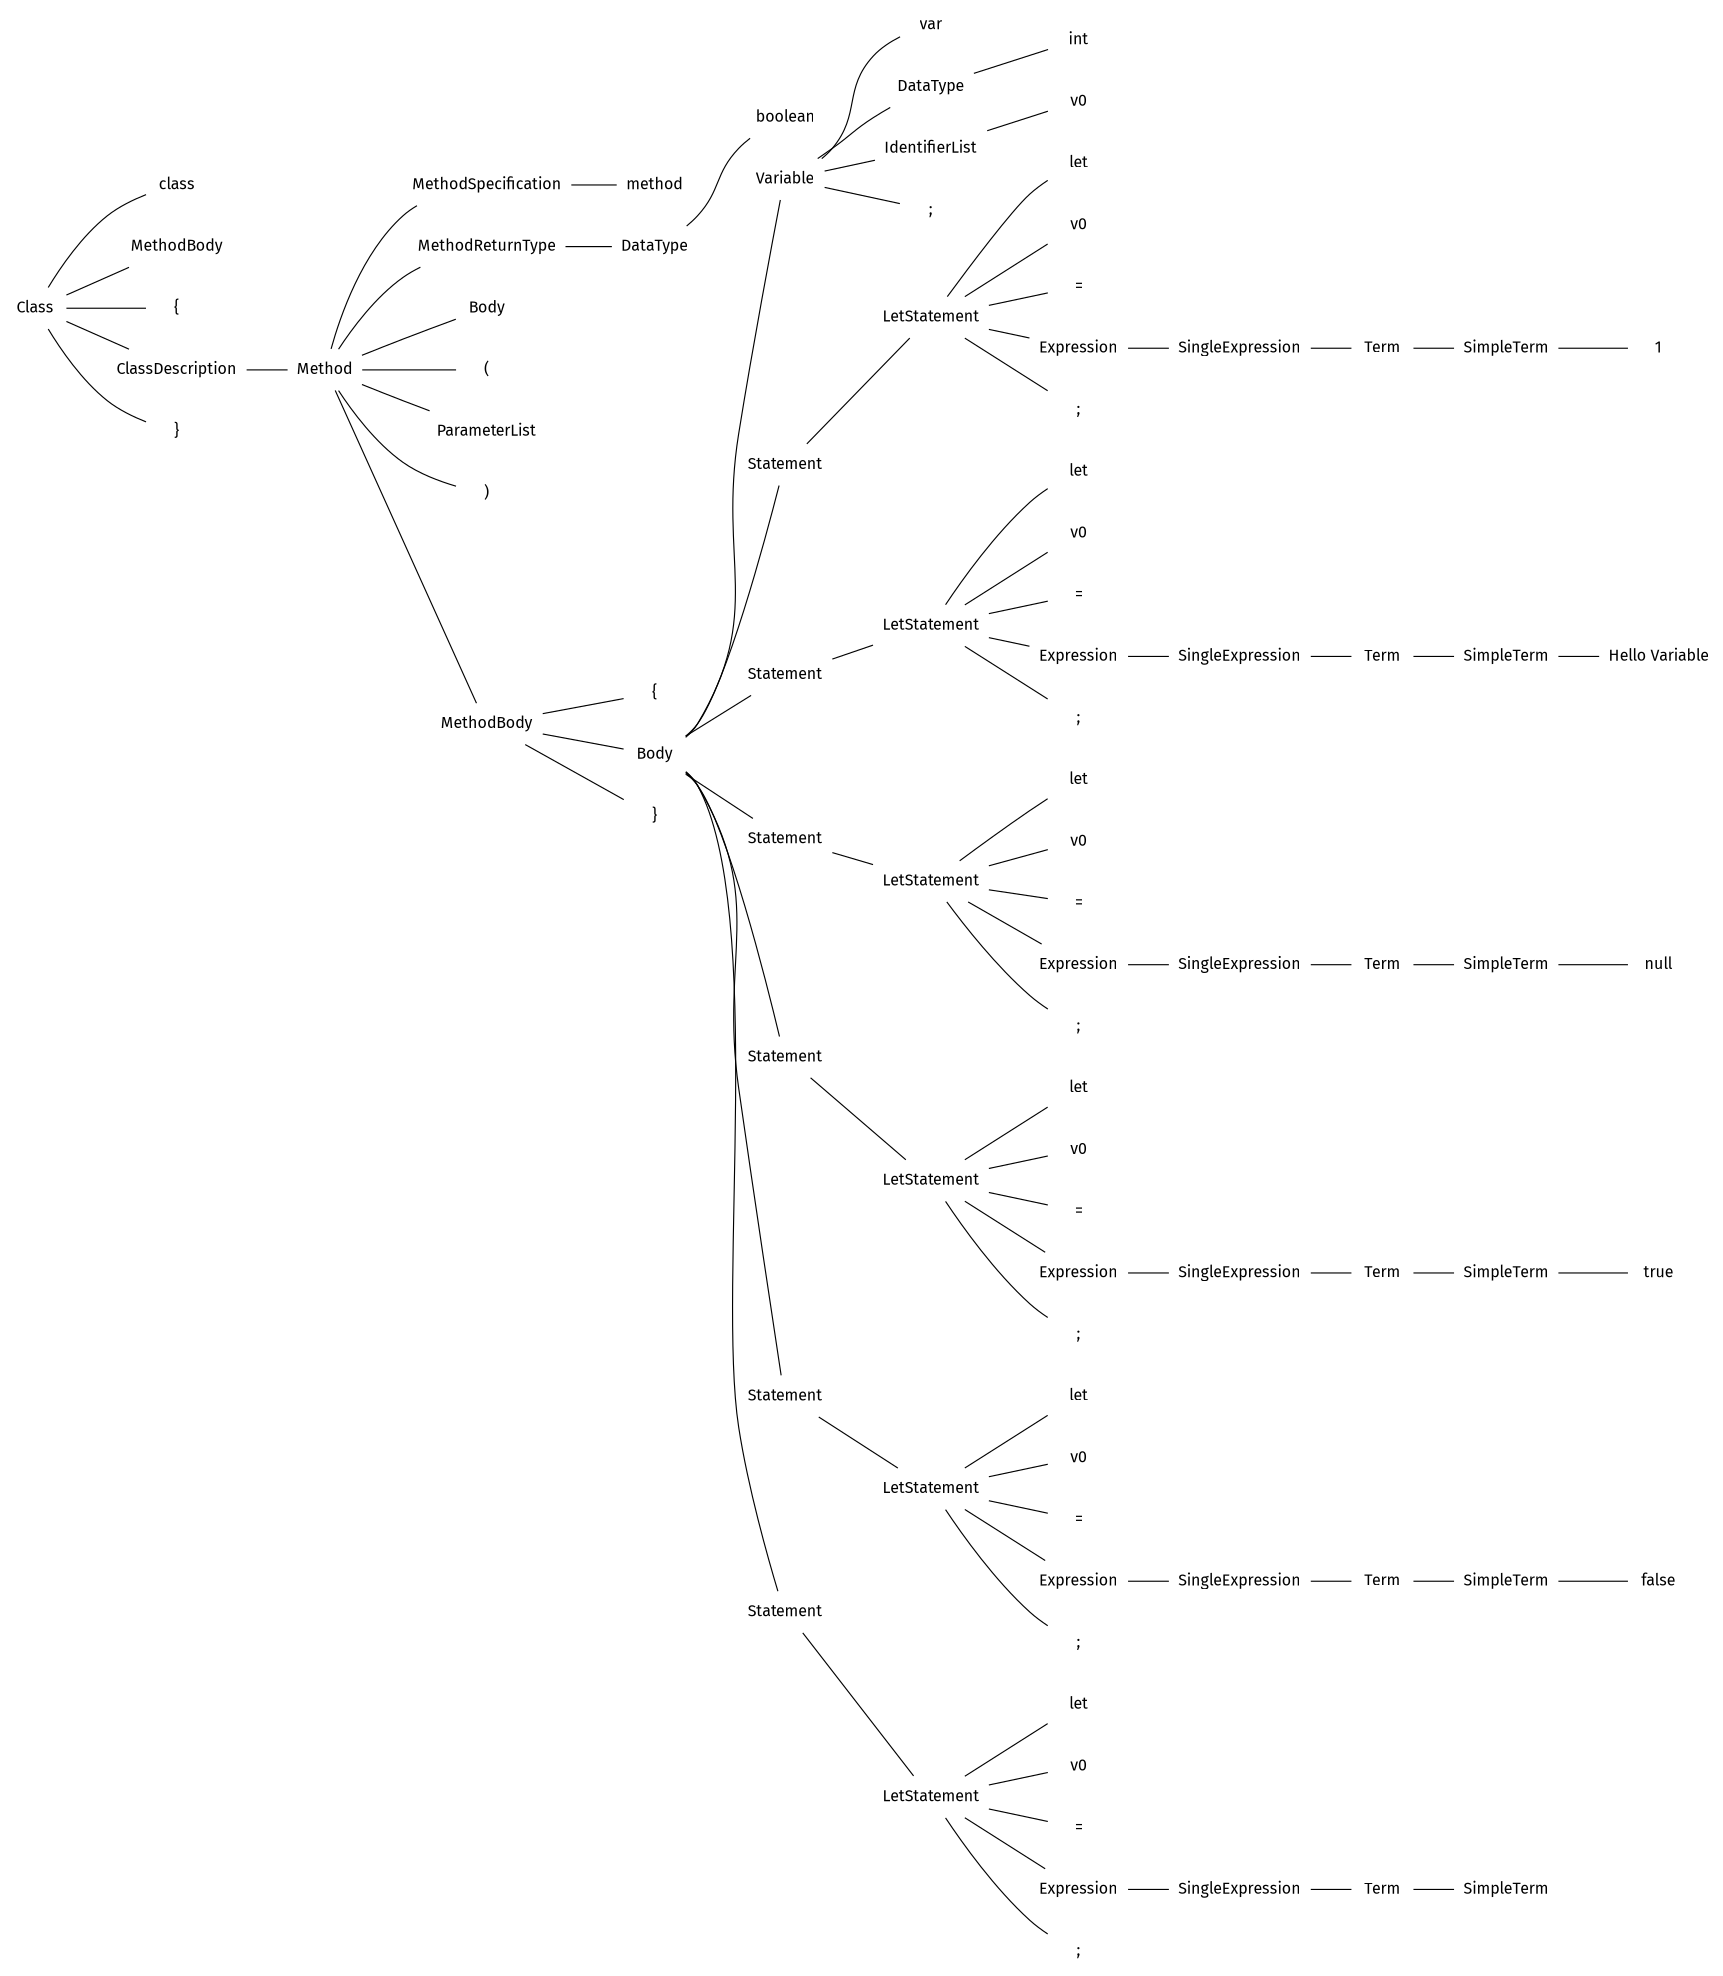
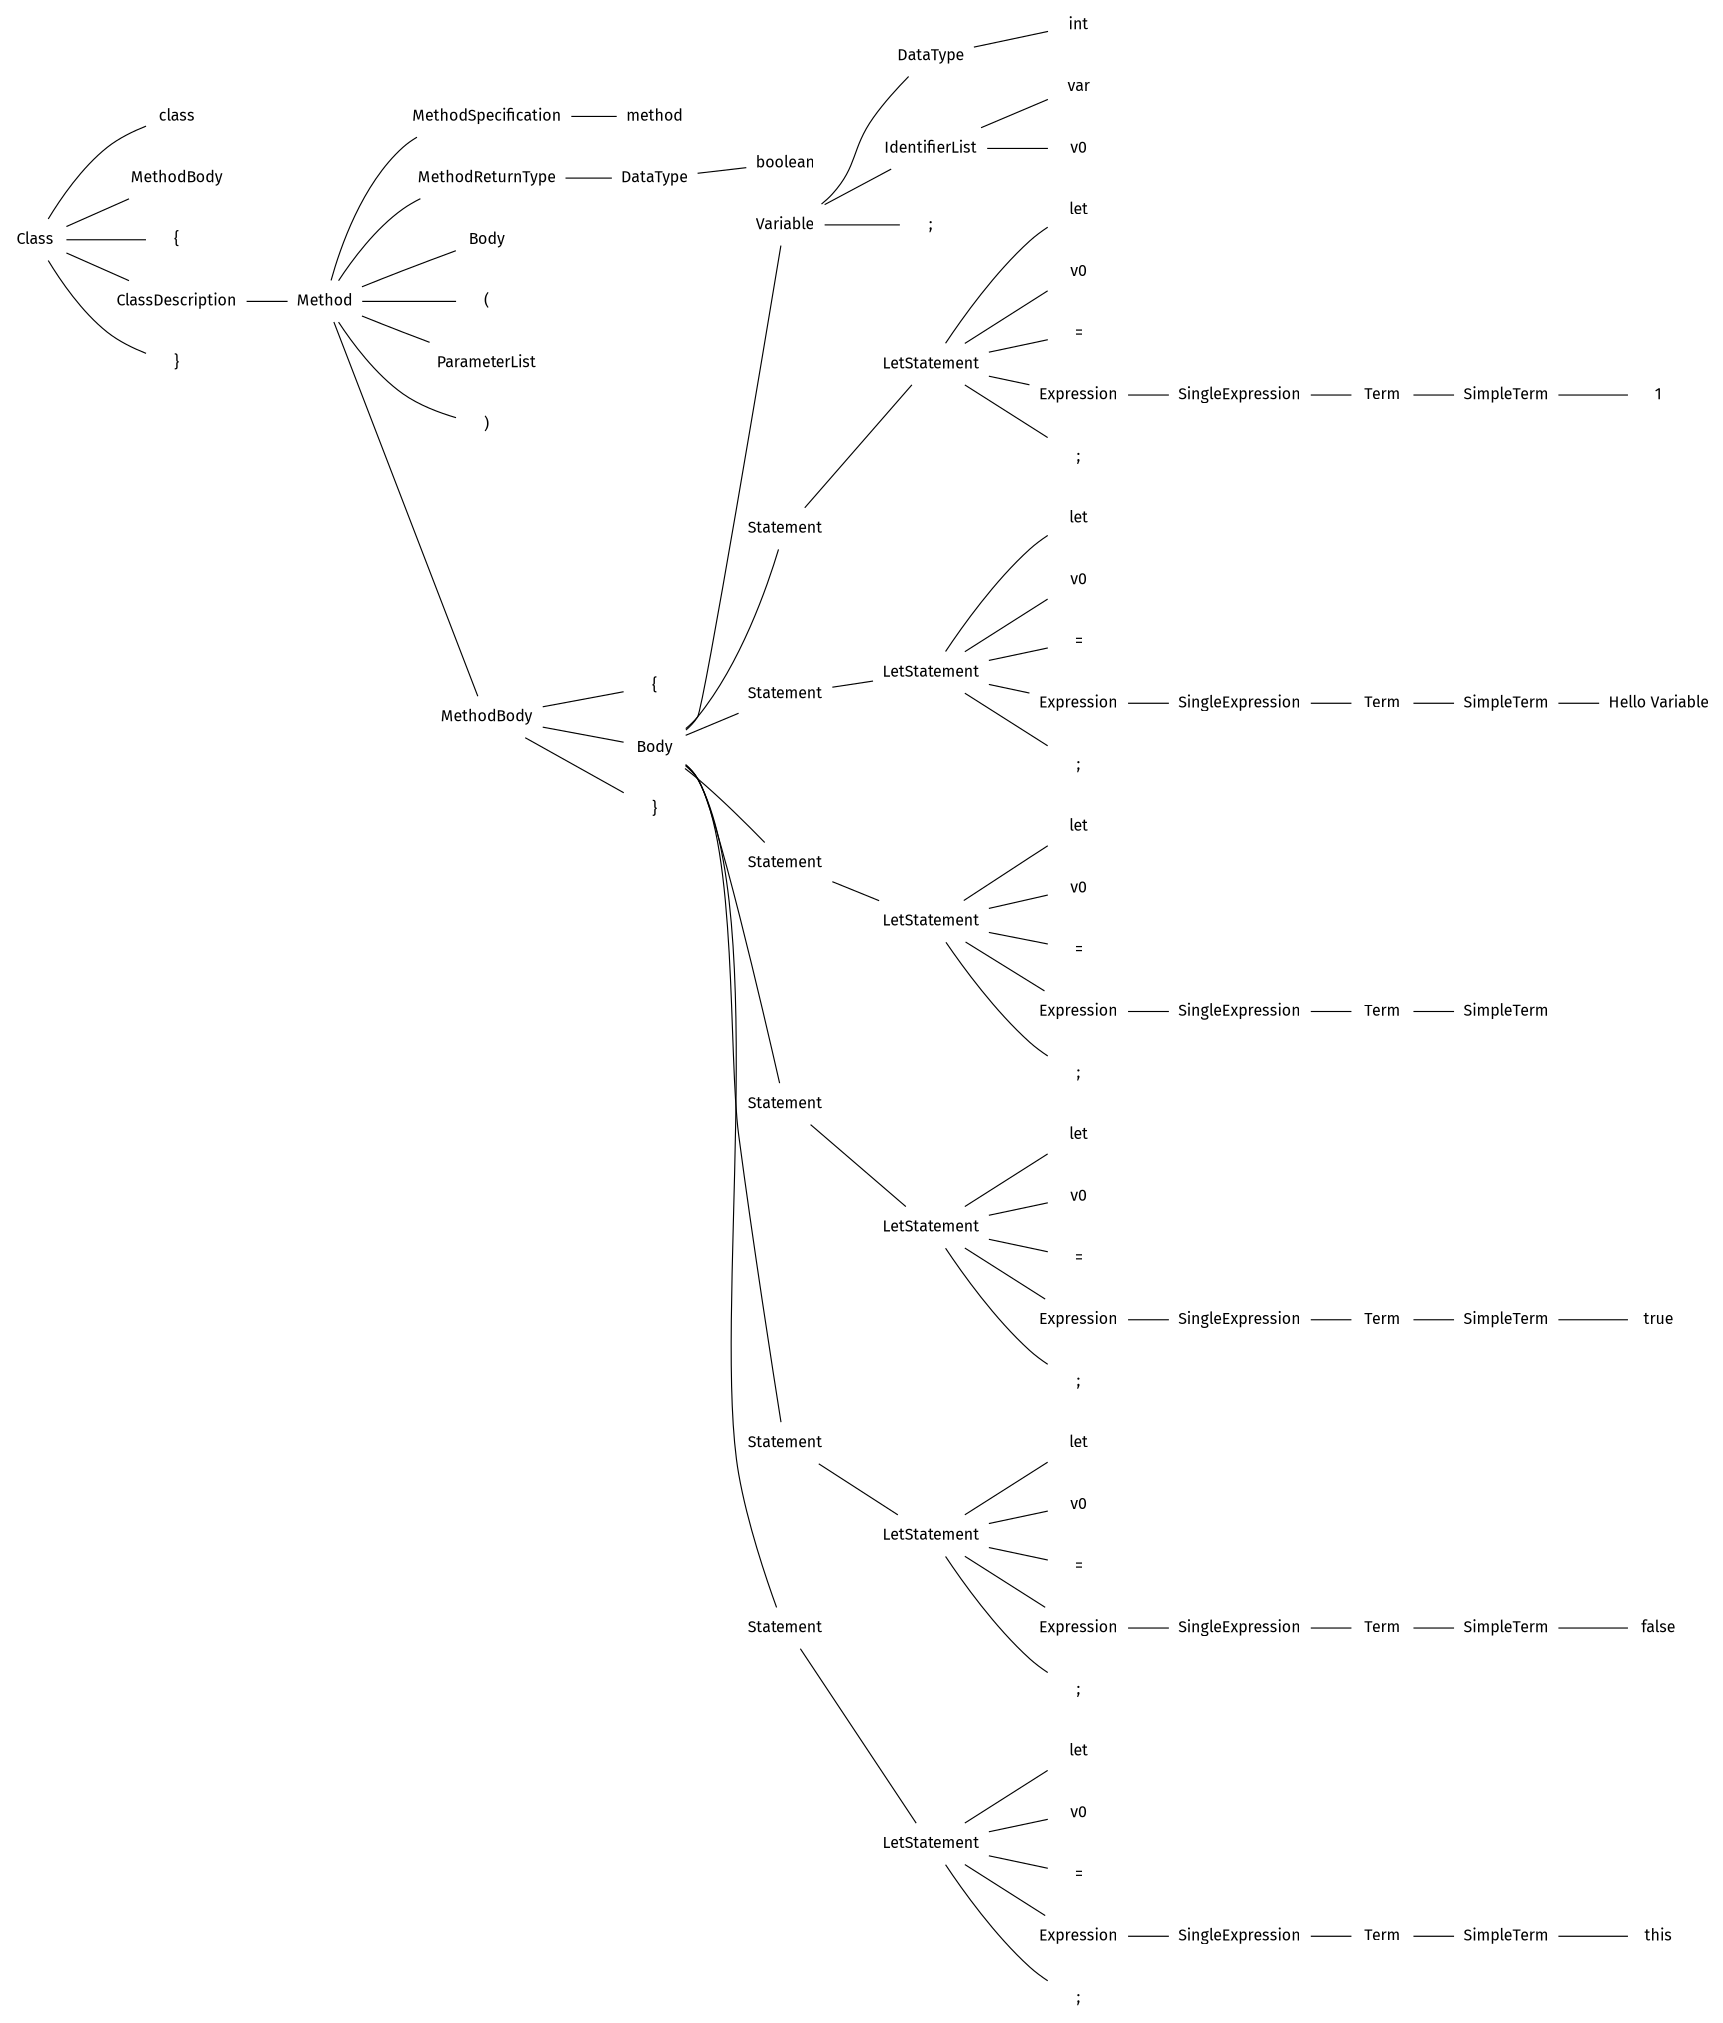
(854, 93) -> (1014, 114)
(1659, 965) -> none
none -> (1659, 1936)
